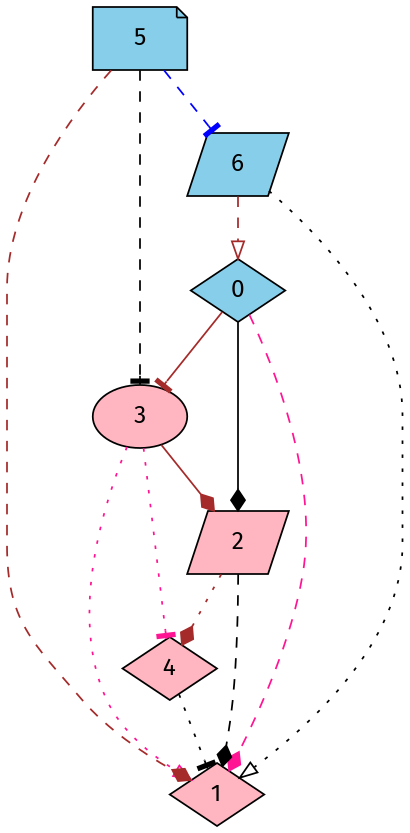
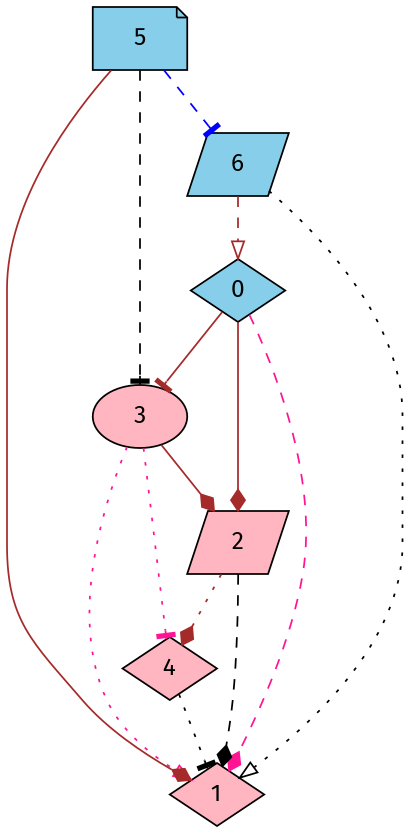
(238, 406) -> (238, 406)
(7, 439) -> (7, 439)
